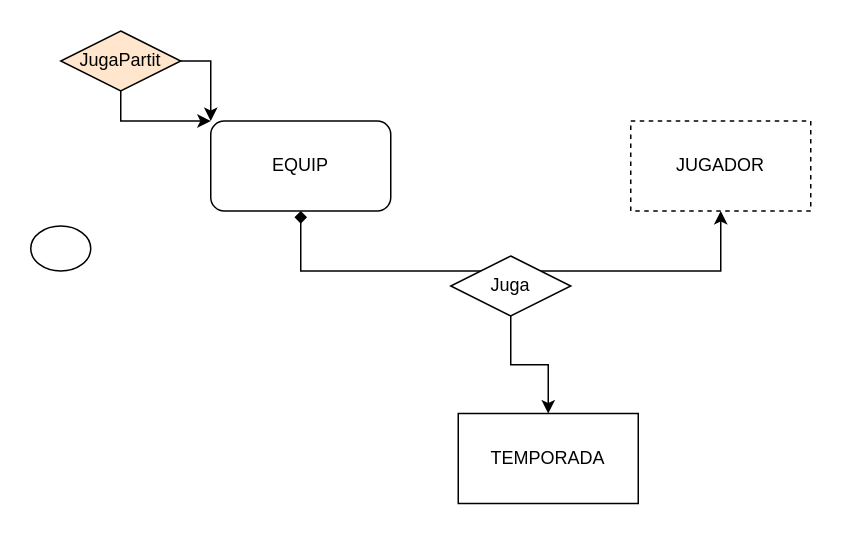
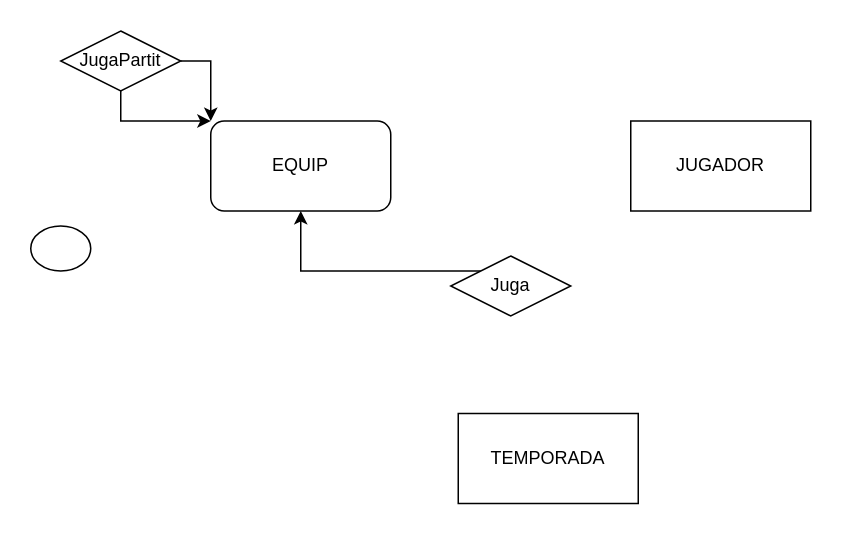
(121, 61) -> (121, 61)
(721, 166) -> (721, 166)
(301, 223) -> (301, 222)
(656, 271) -> none
(525, 365) -> none
